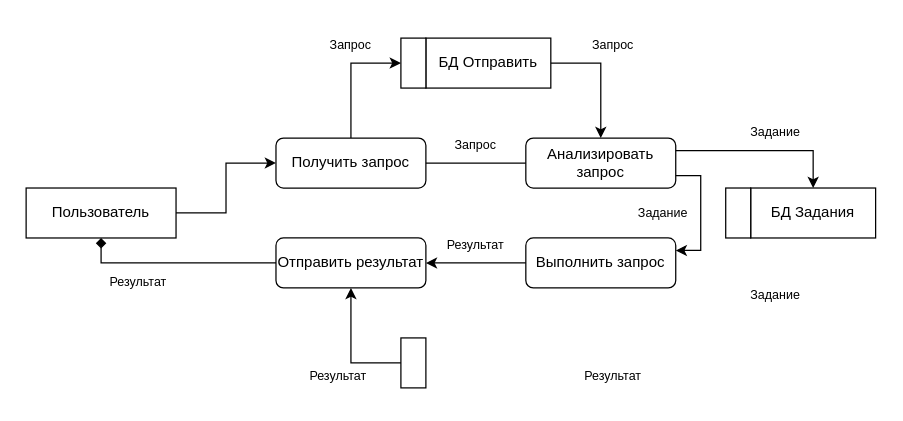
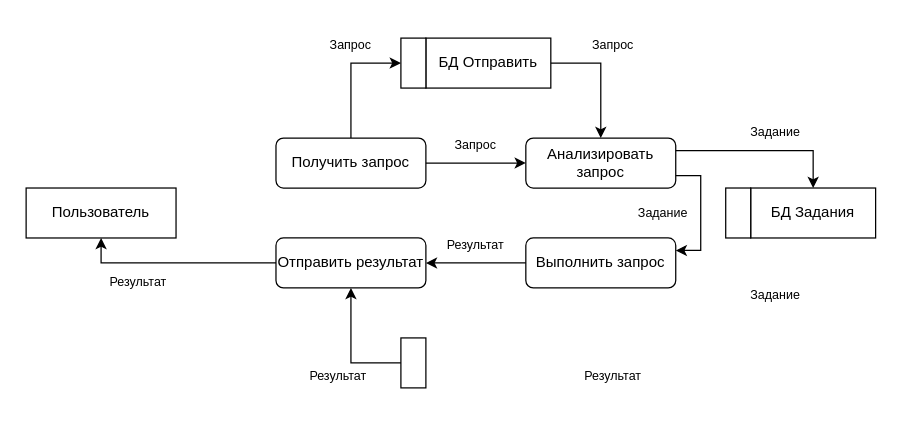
(519, 163) -> (516, 163)
(226, 192) -> none
(101, 249) -> (101, 248)
